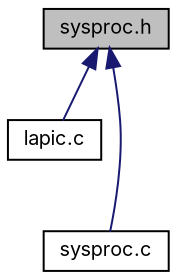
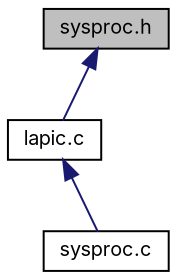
(121, 150) -> (85, 205)
